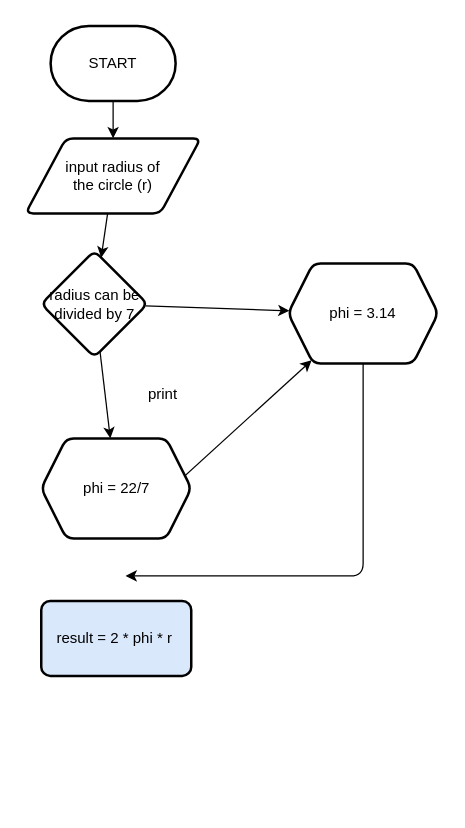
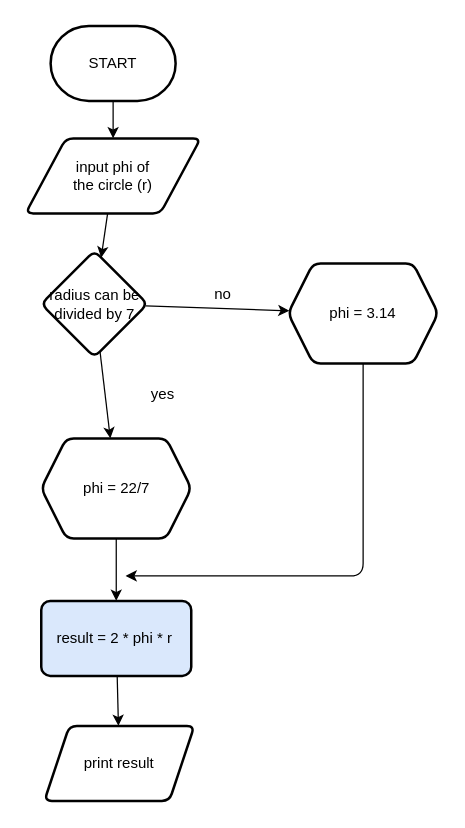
(113, 176) -> (113, 176)
none -> (223, 294)
(163, 394) -> (163, 394)
(245, 421) -> (116, 565)
none -> (118, 697)
none -> (119, 763)
